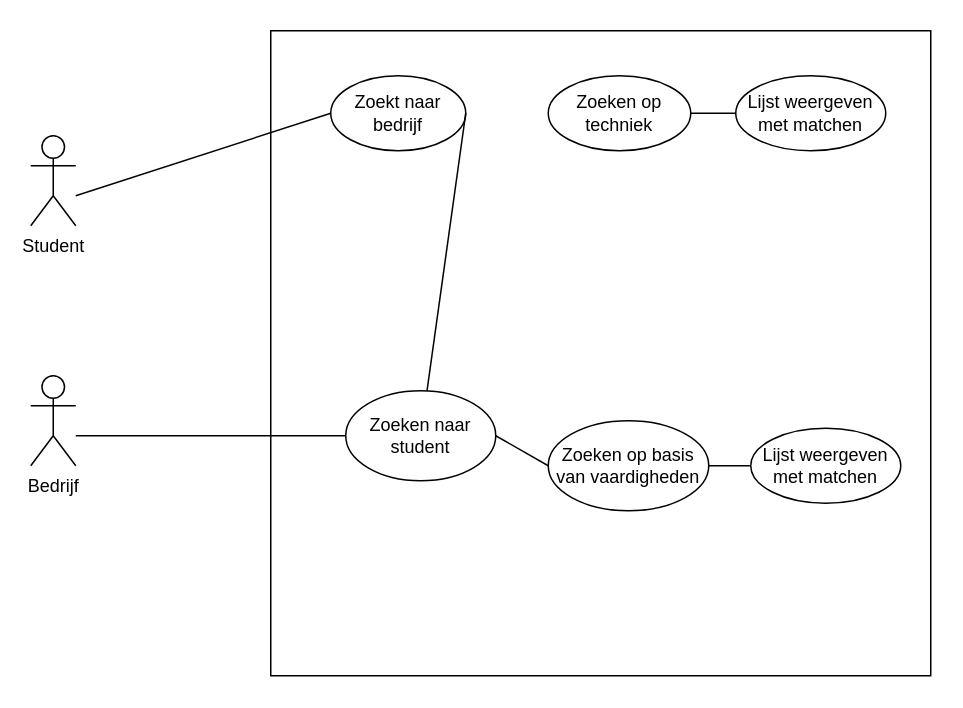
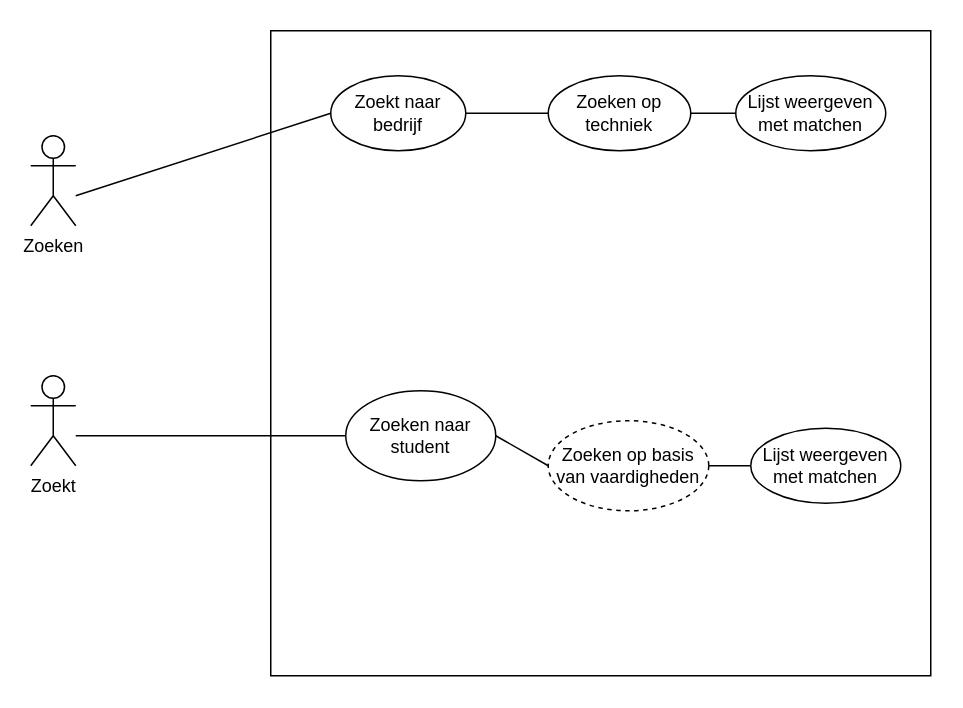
(54, 247) -> (54, 247)
(446, 252) -> (507, 113)
(629, 466) -> (629, 466)
(54, 487) -> (54, 487)
